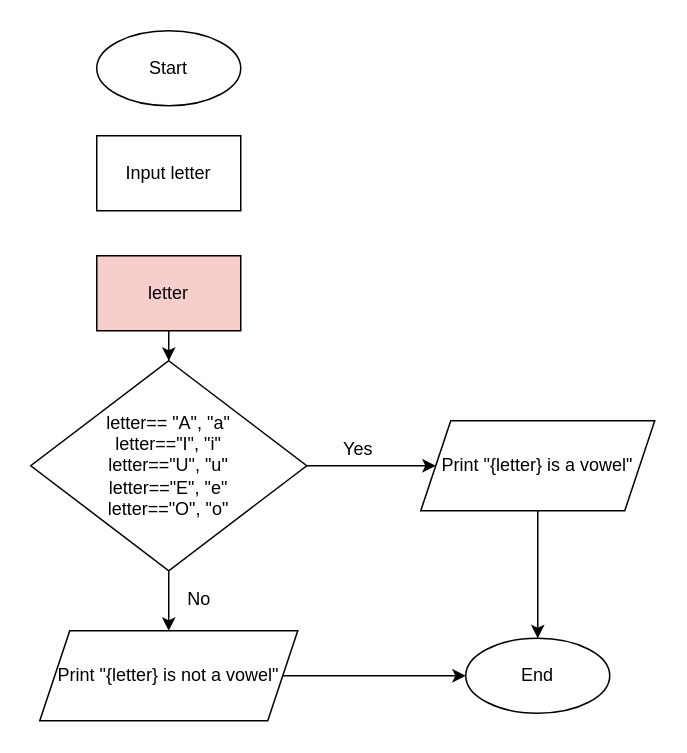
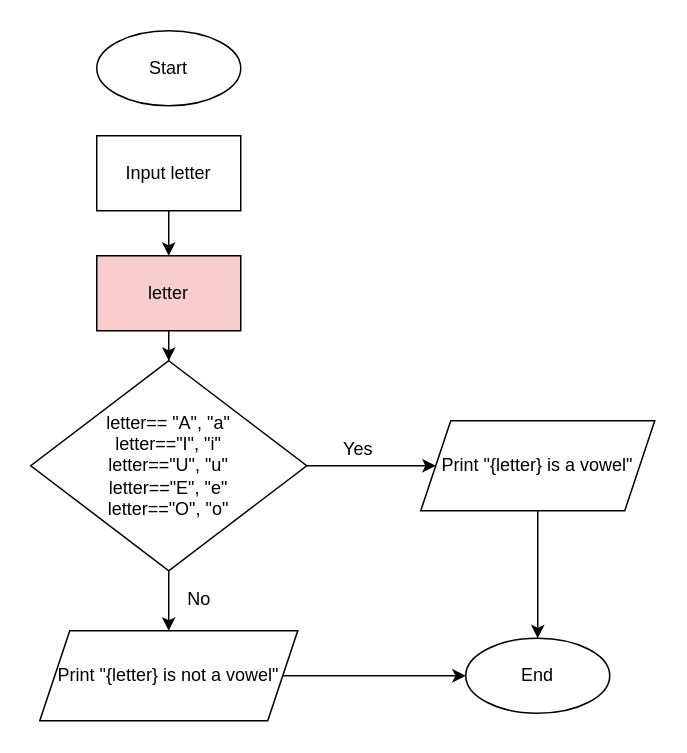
none -> (169, 239)
